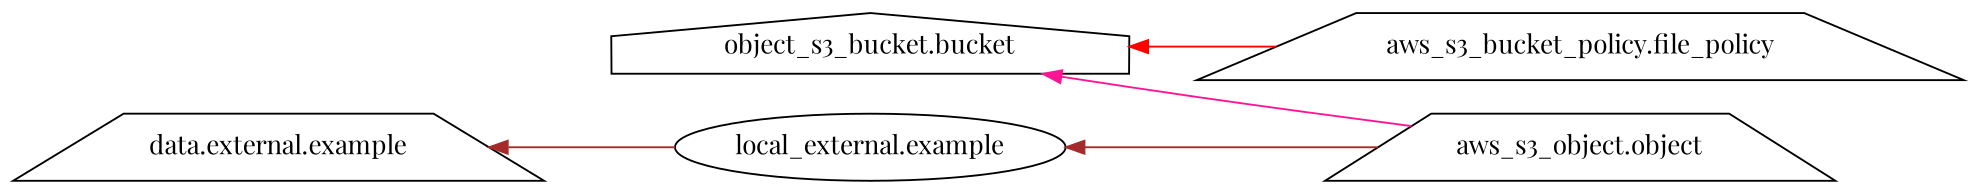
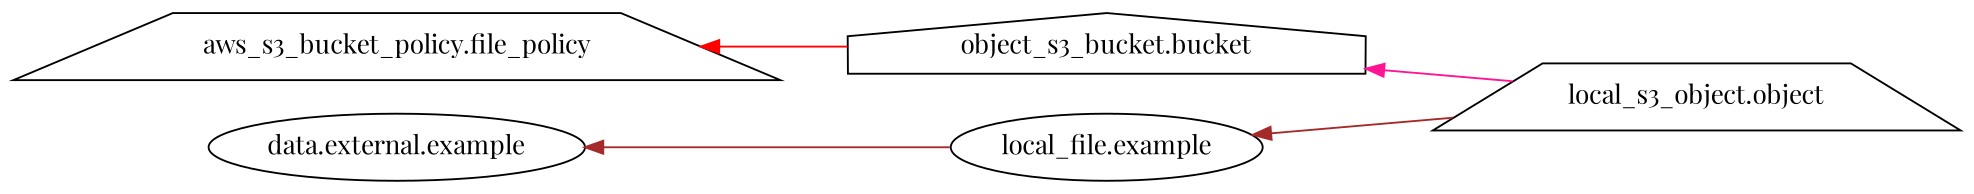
(1212, 47) -> (783, 47)
(279, 147) -> (397, 147)
(870, 147) -> (1107, 147)
(1580, 147) -> (1697, 97)
